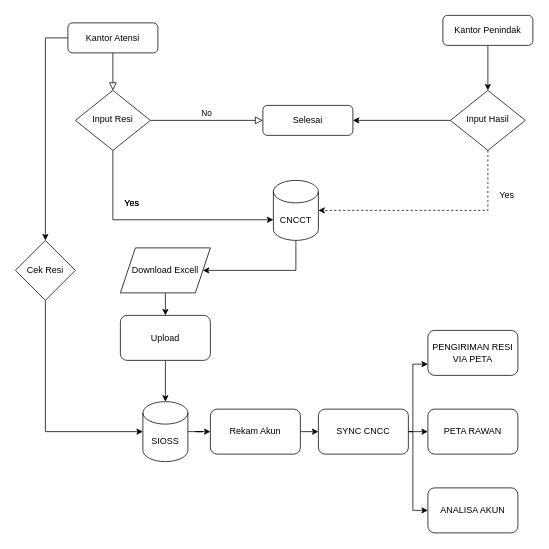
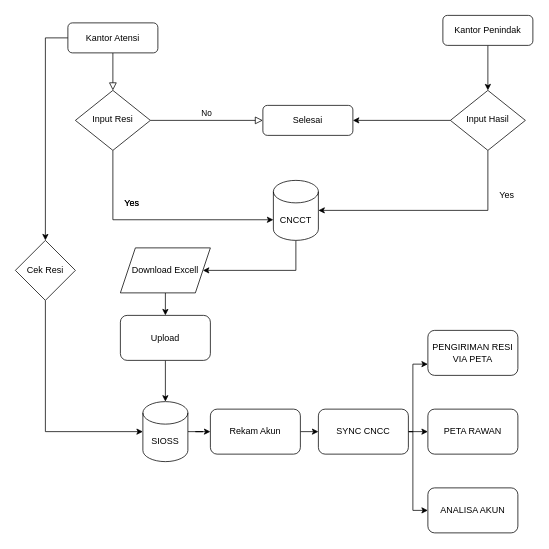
(436, 210) -> (436, 210)
